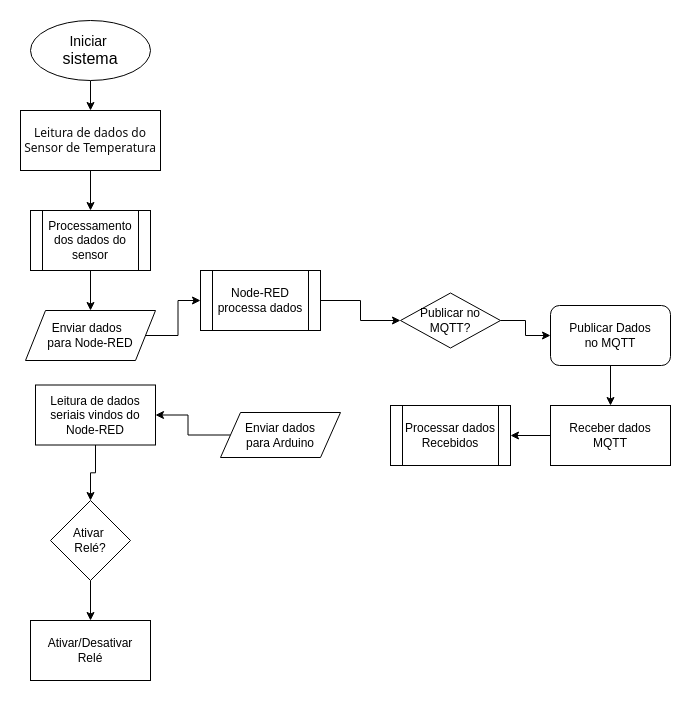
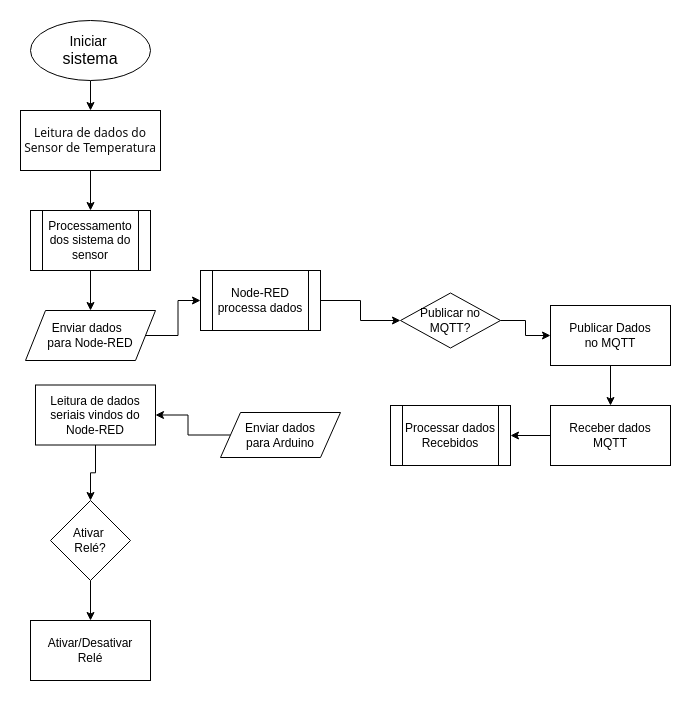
(91, 241) -> (91, 241)
(611, 336) -> (611, 336)
